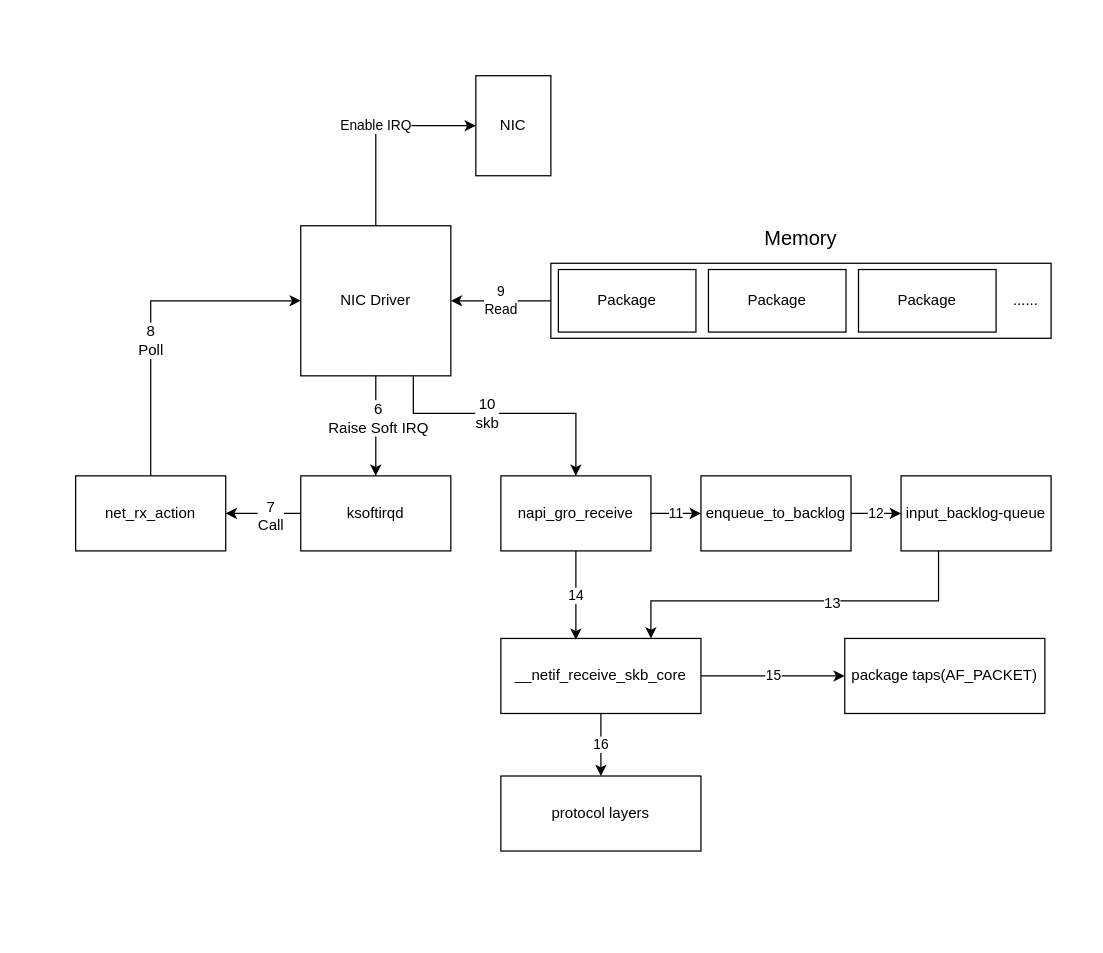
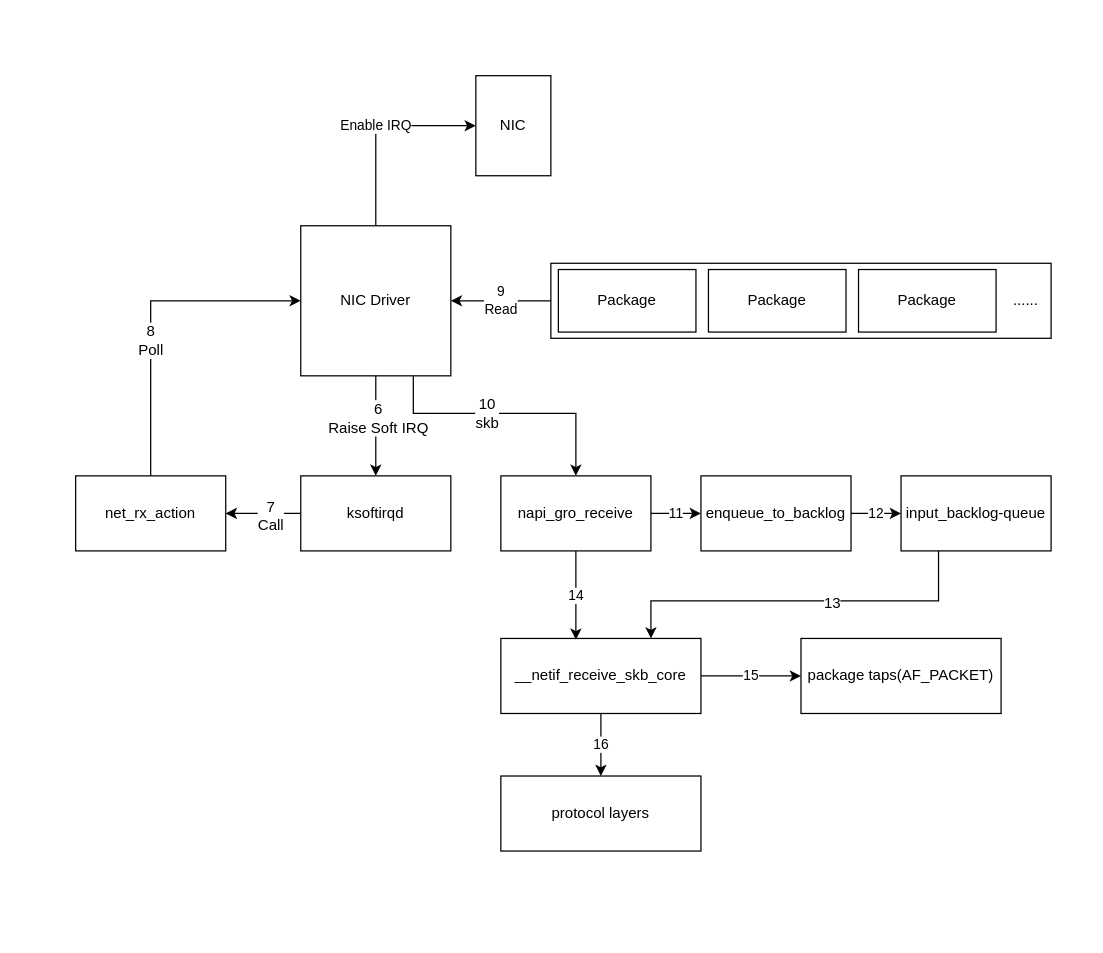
(801, 238) -> none
(944, 676) -> (901, 676)
